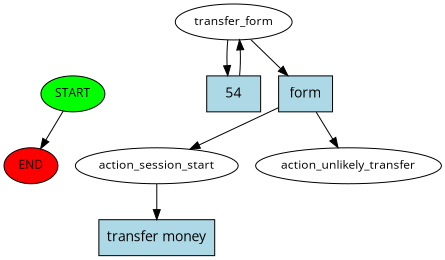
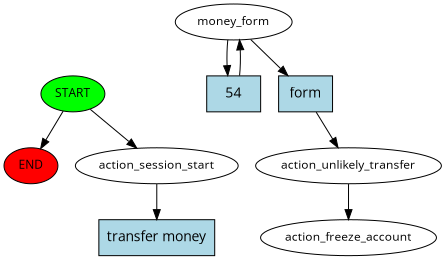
(234, 22) -> (234, 22)
(239, 126) -> (110, 125)
none -> (349, 238)
